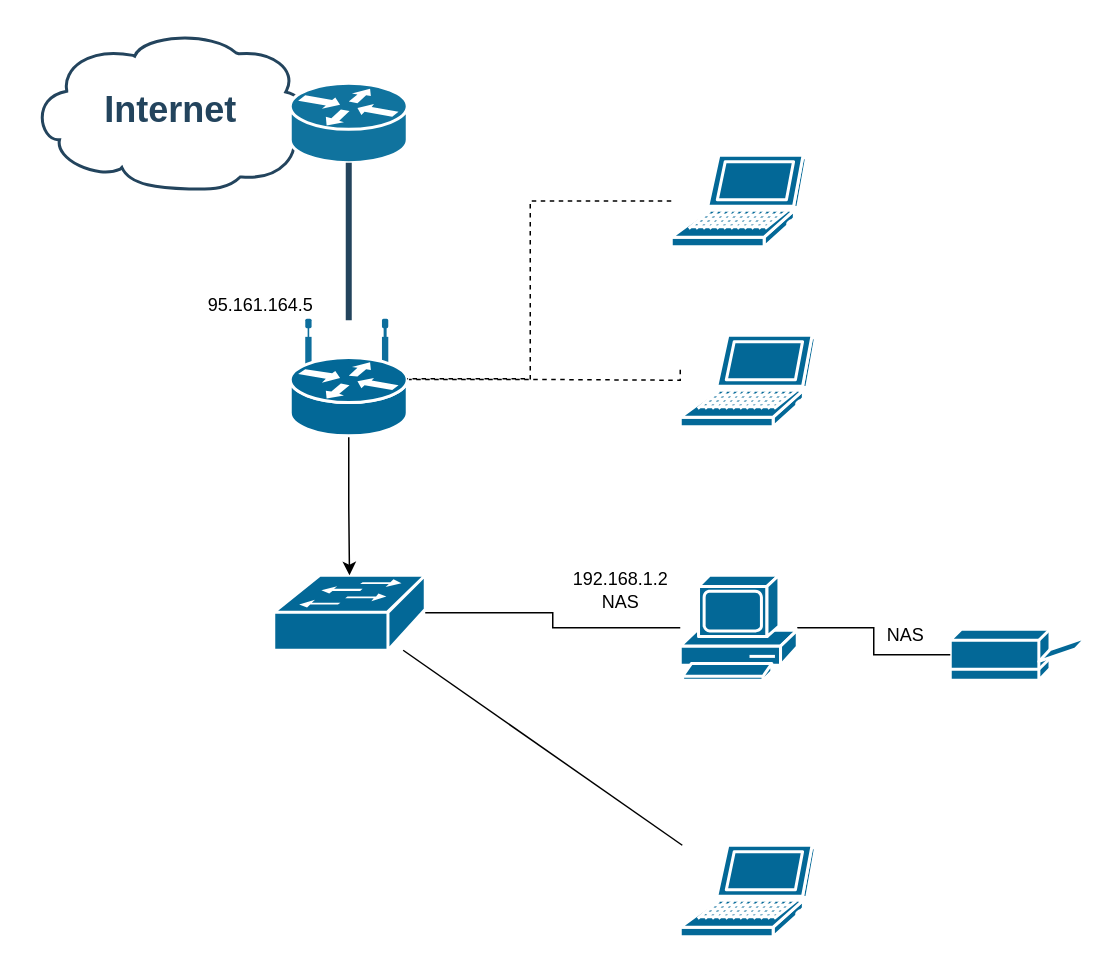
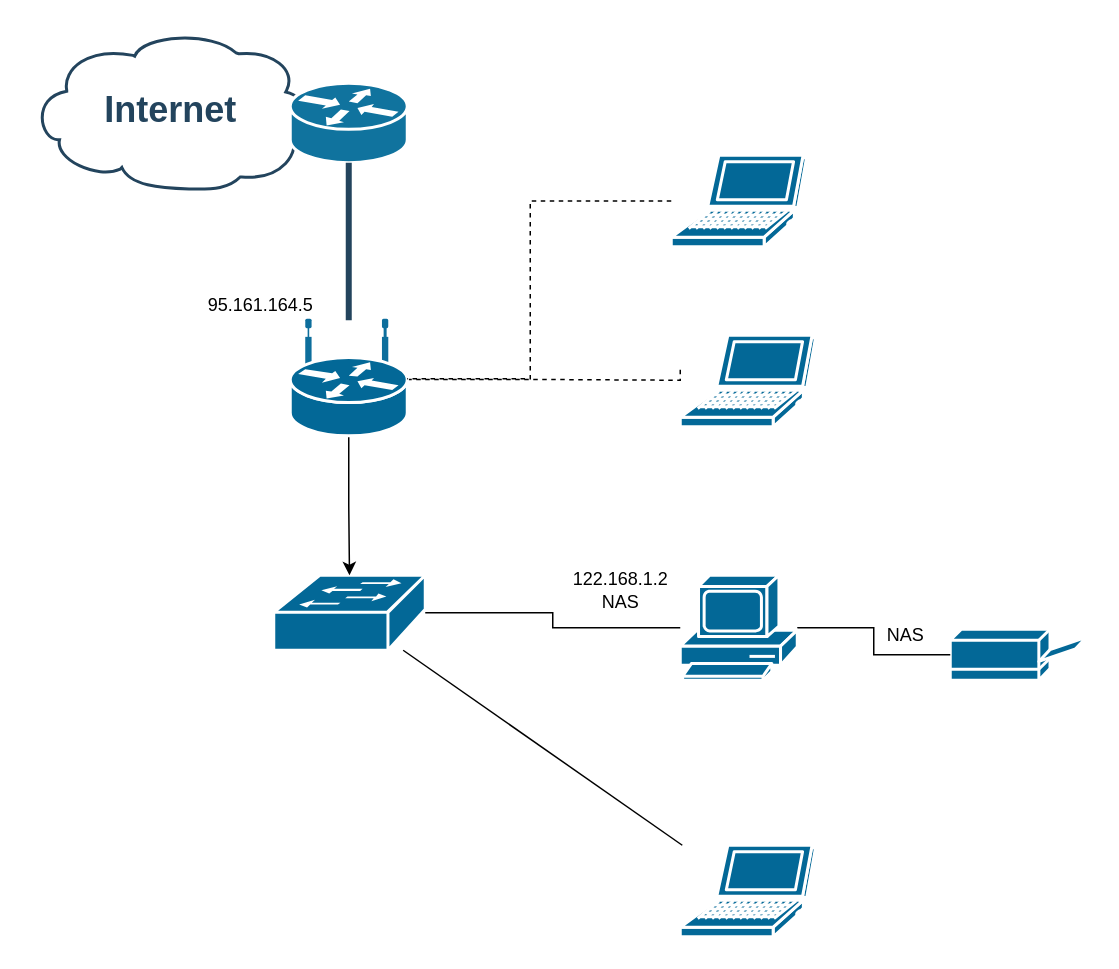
(621, 590) -> (621, 590)
